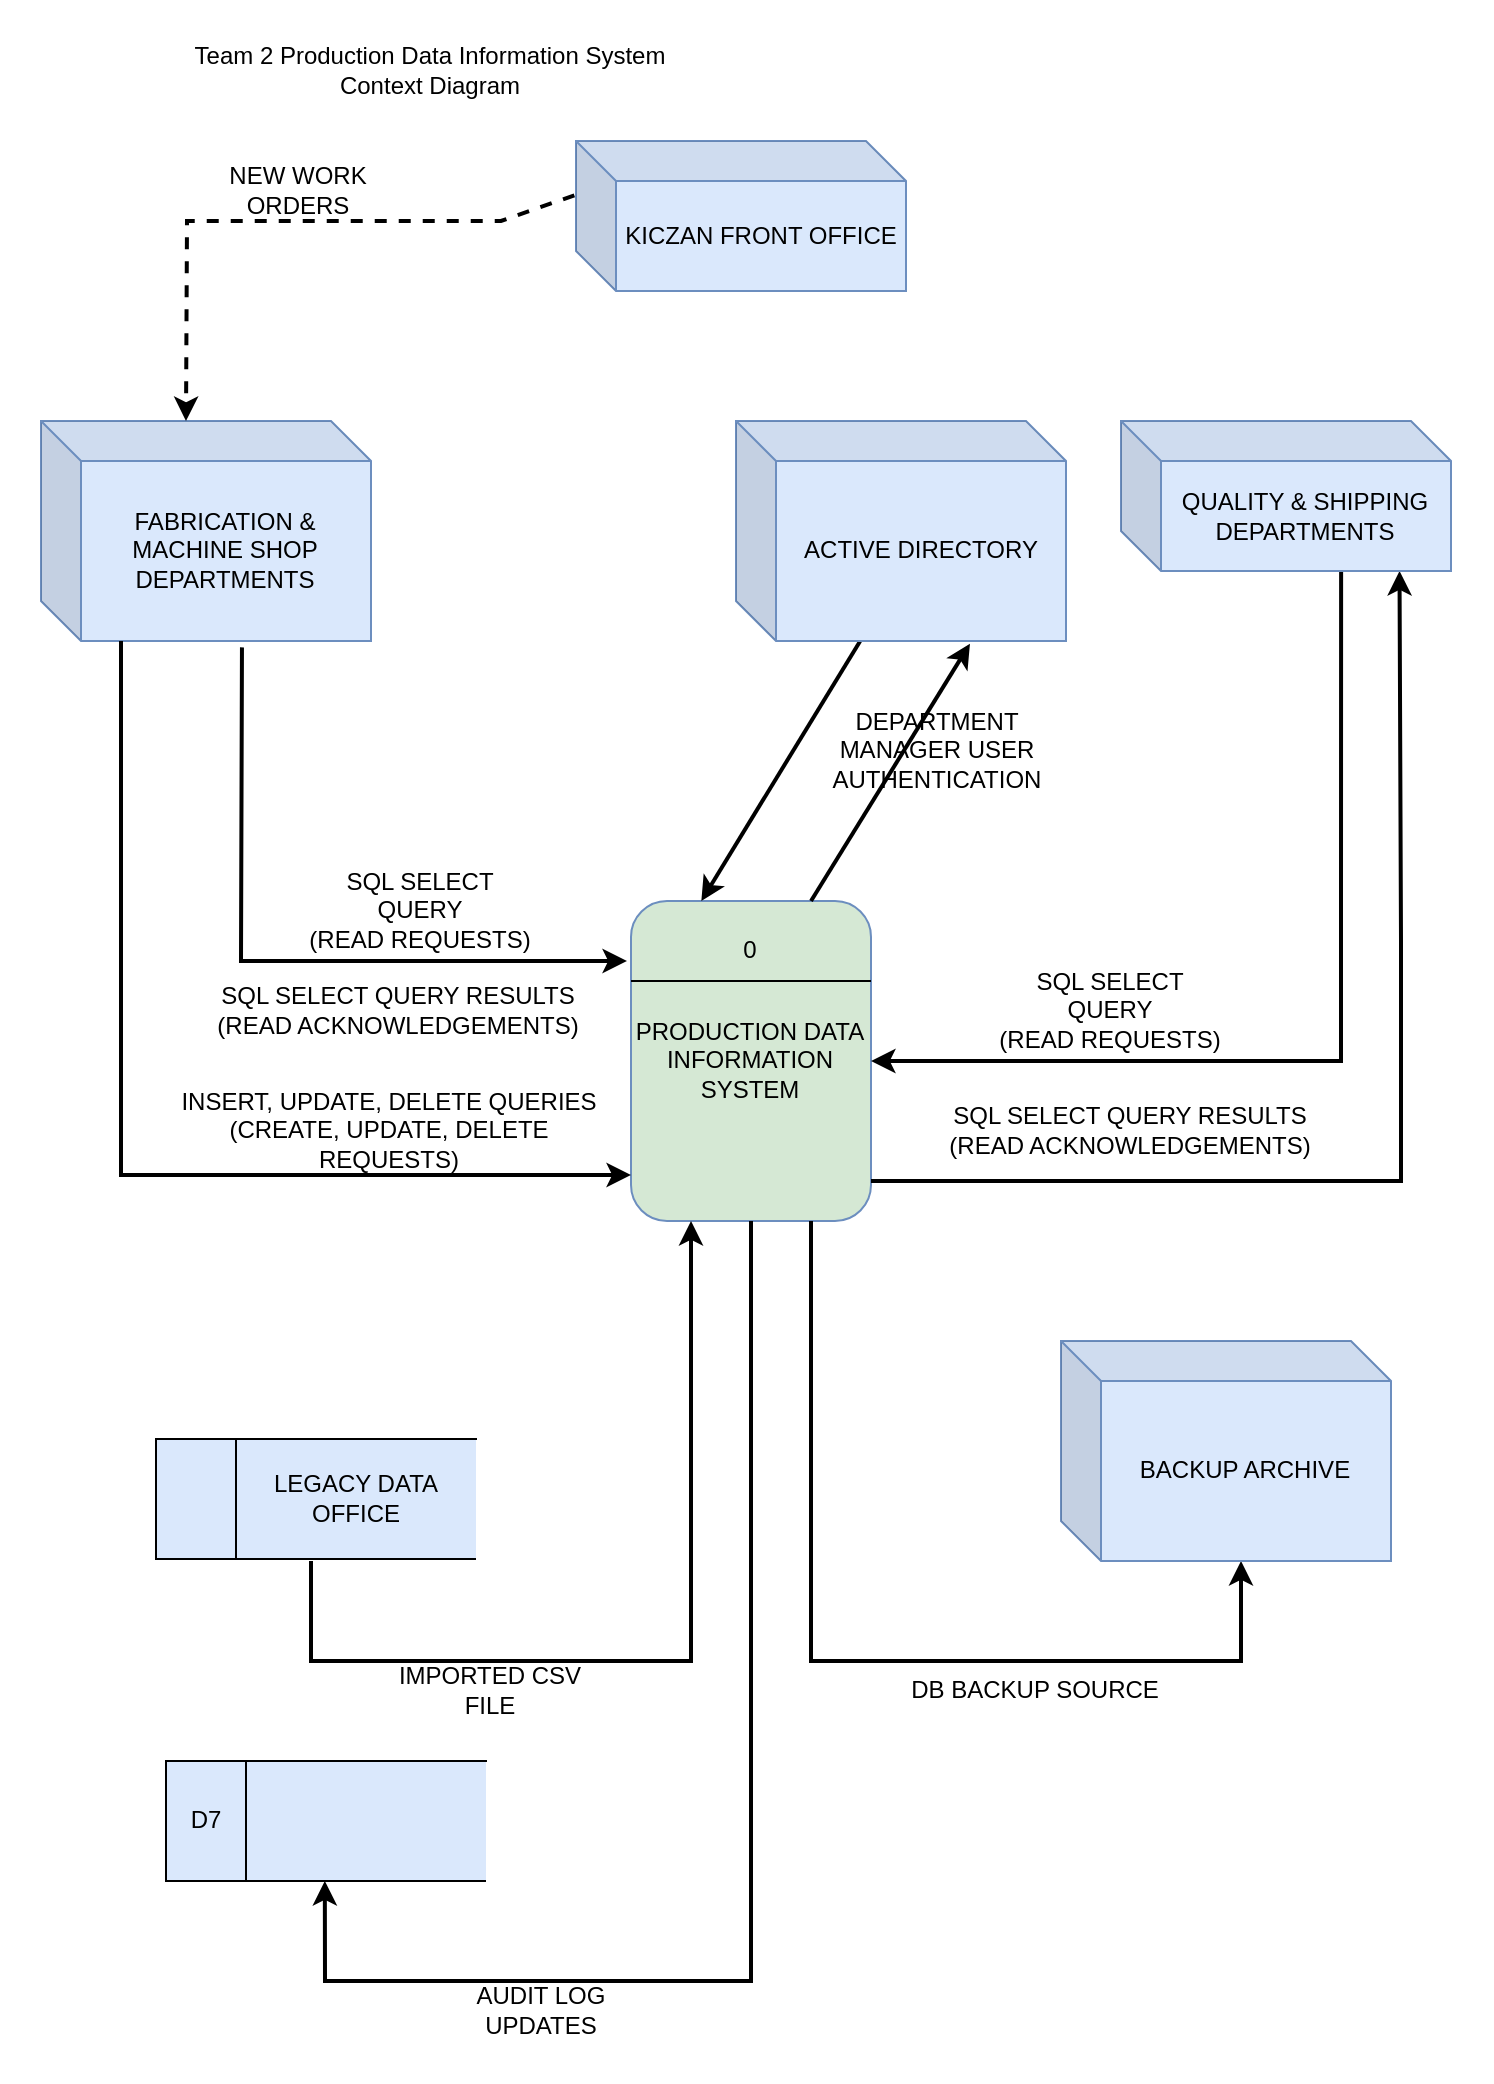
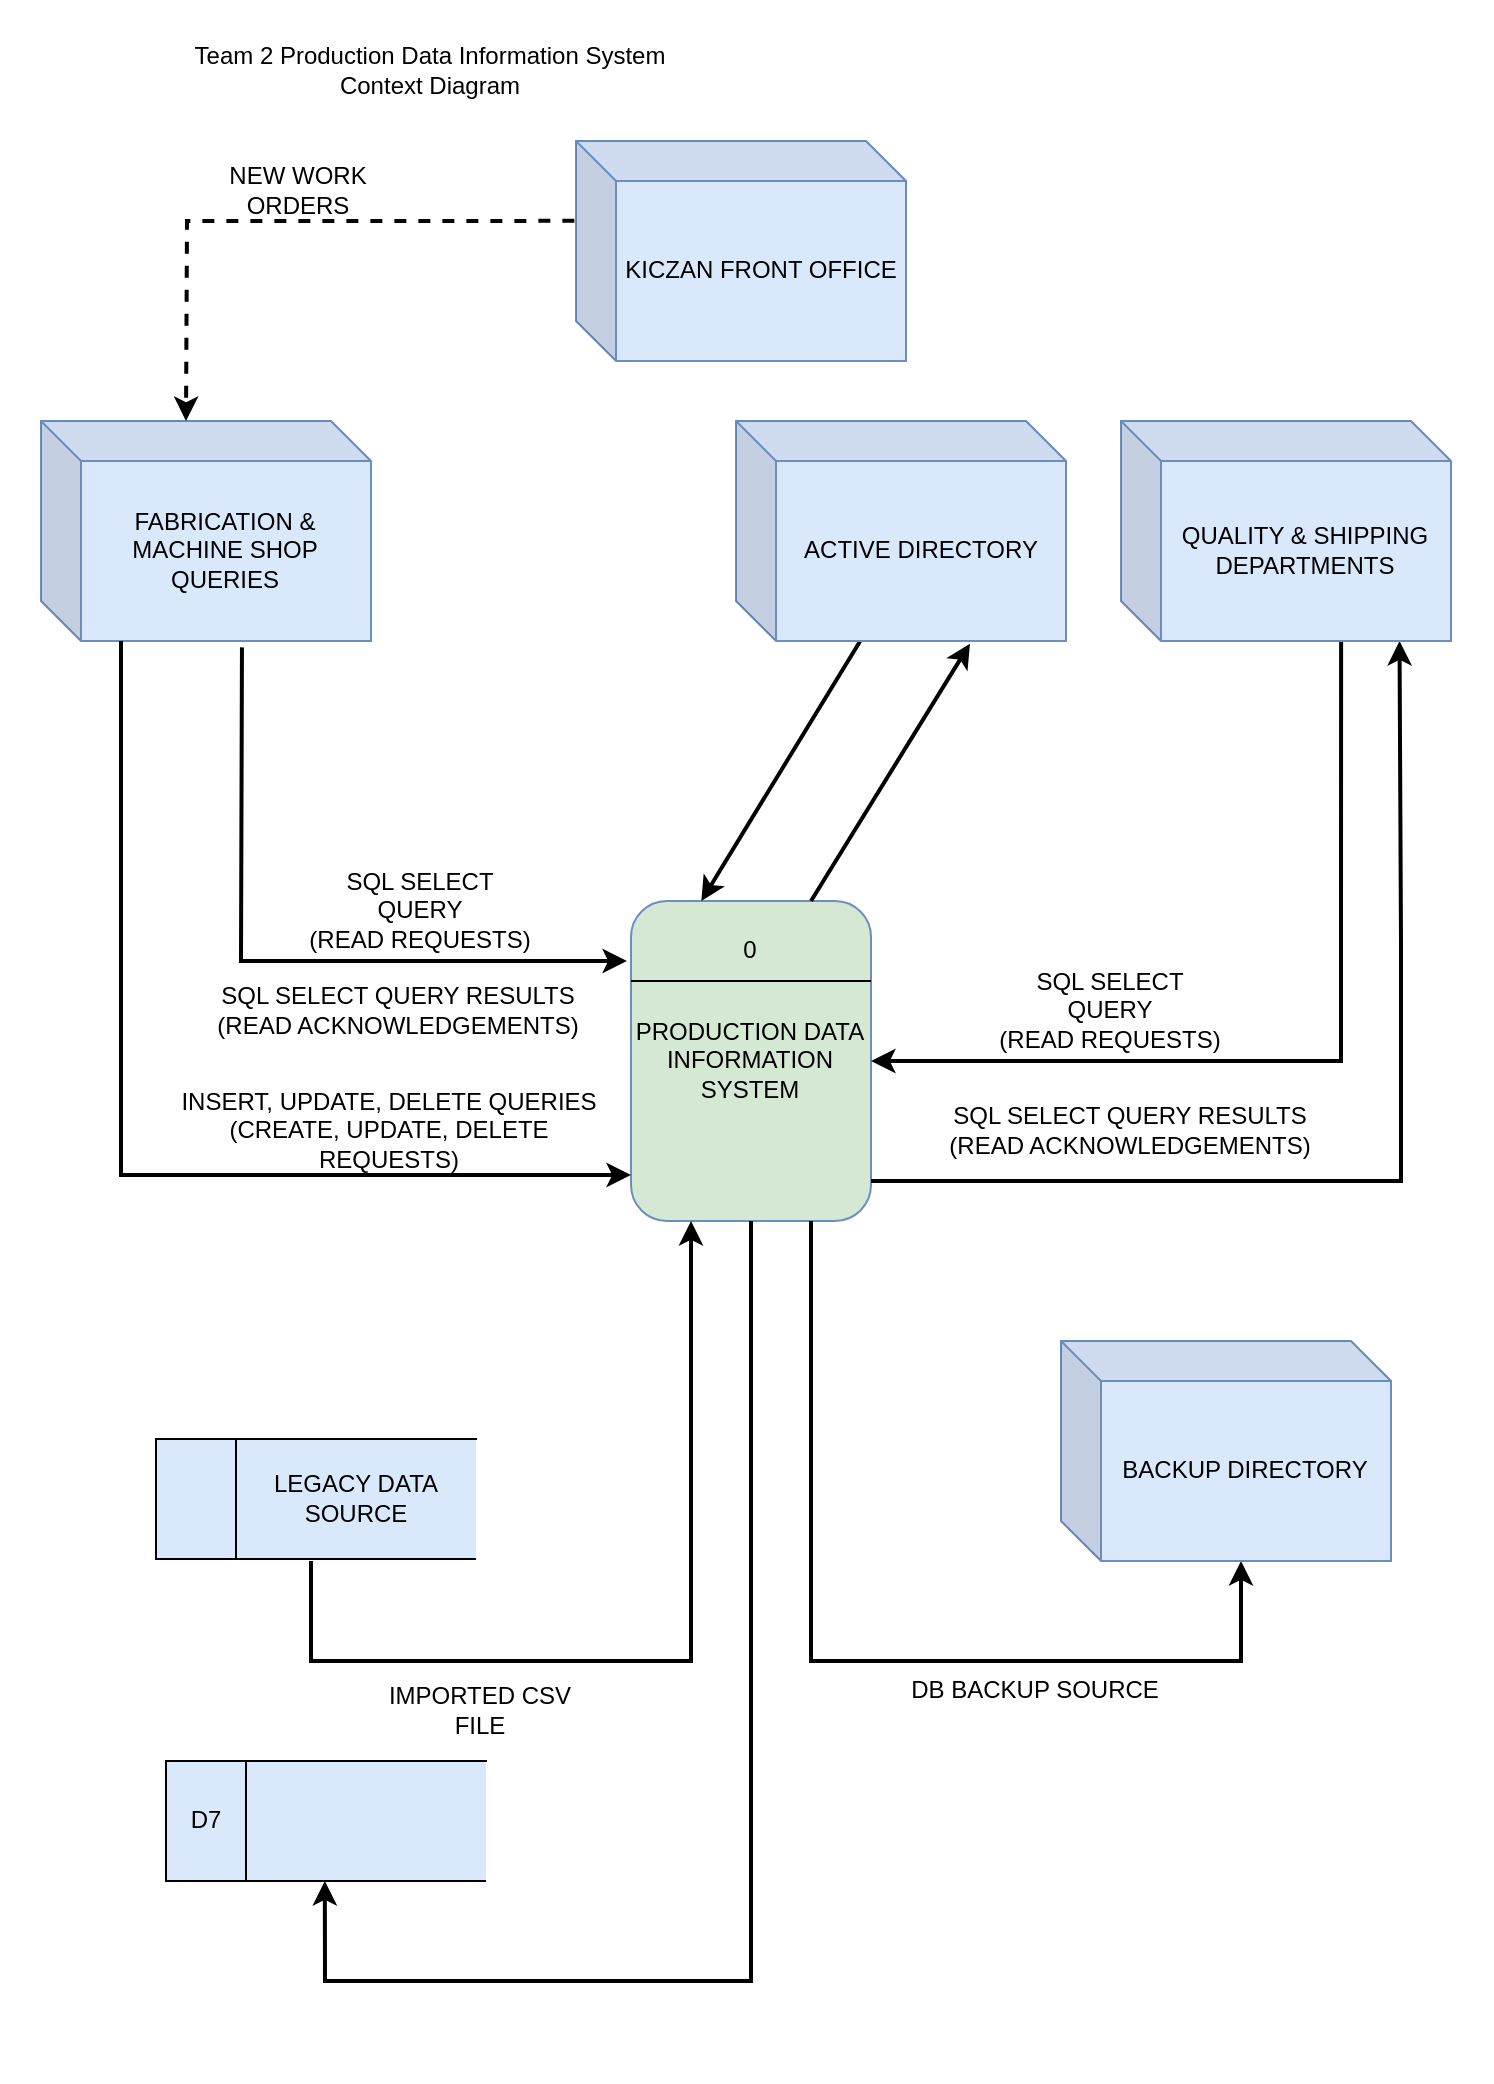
(741, 216) -> (741, 251)
(1286, 496) -> (1286, 531)
(226, 551) -> (226, 551)
(938, 751) -> none
(1246, 1471) -> (1246, 1471)
(357, 1499) -> (357, 1499)
(491, 1691) -> (481, 1711)
(541, 2011) -> none
